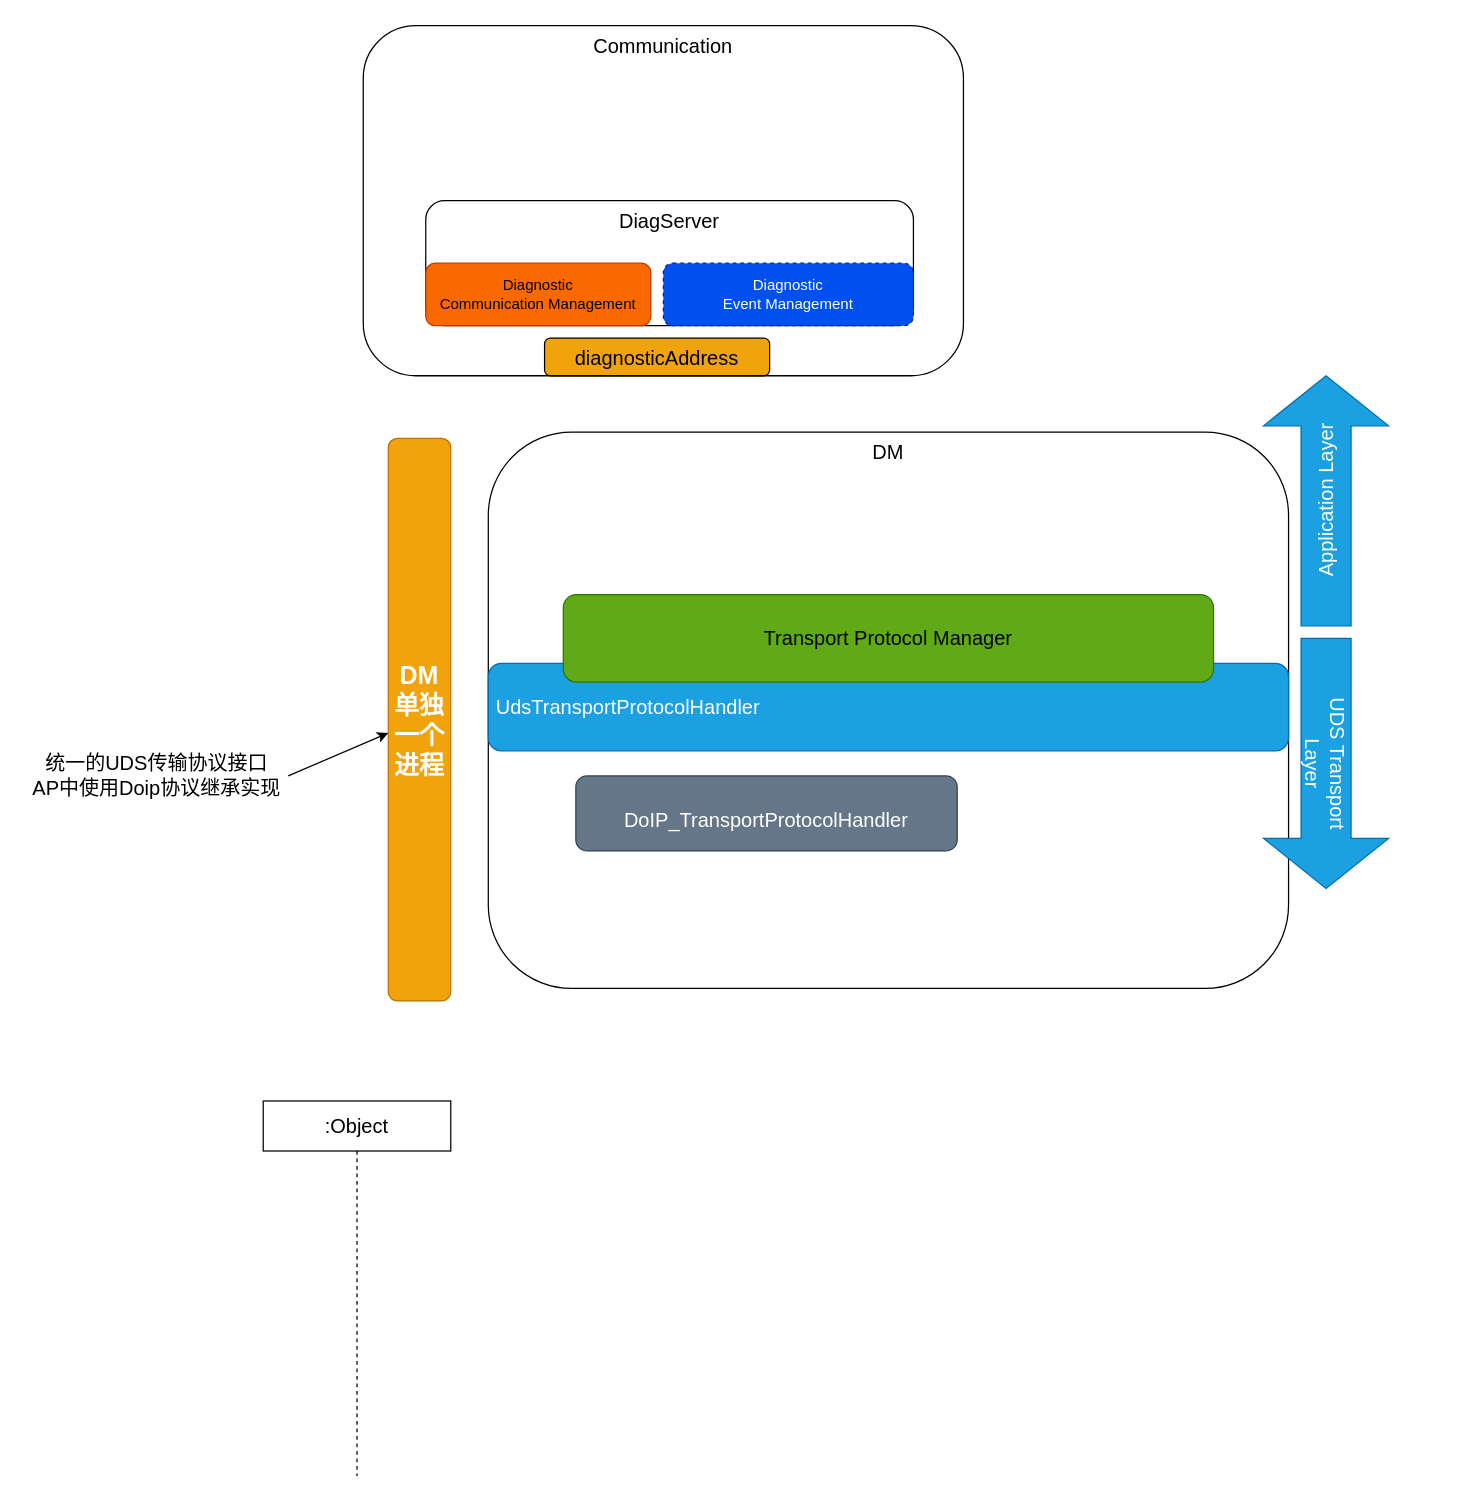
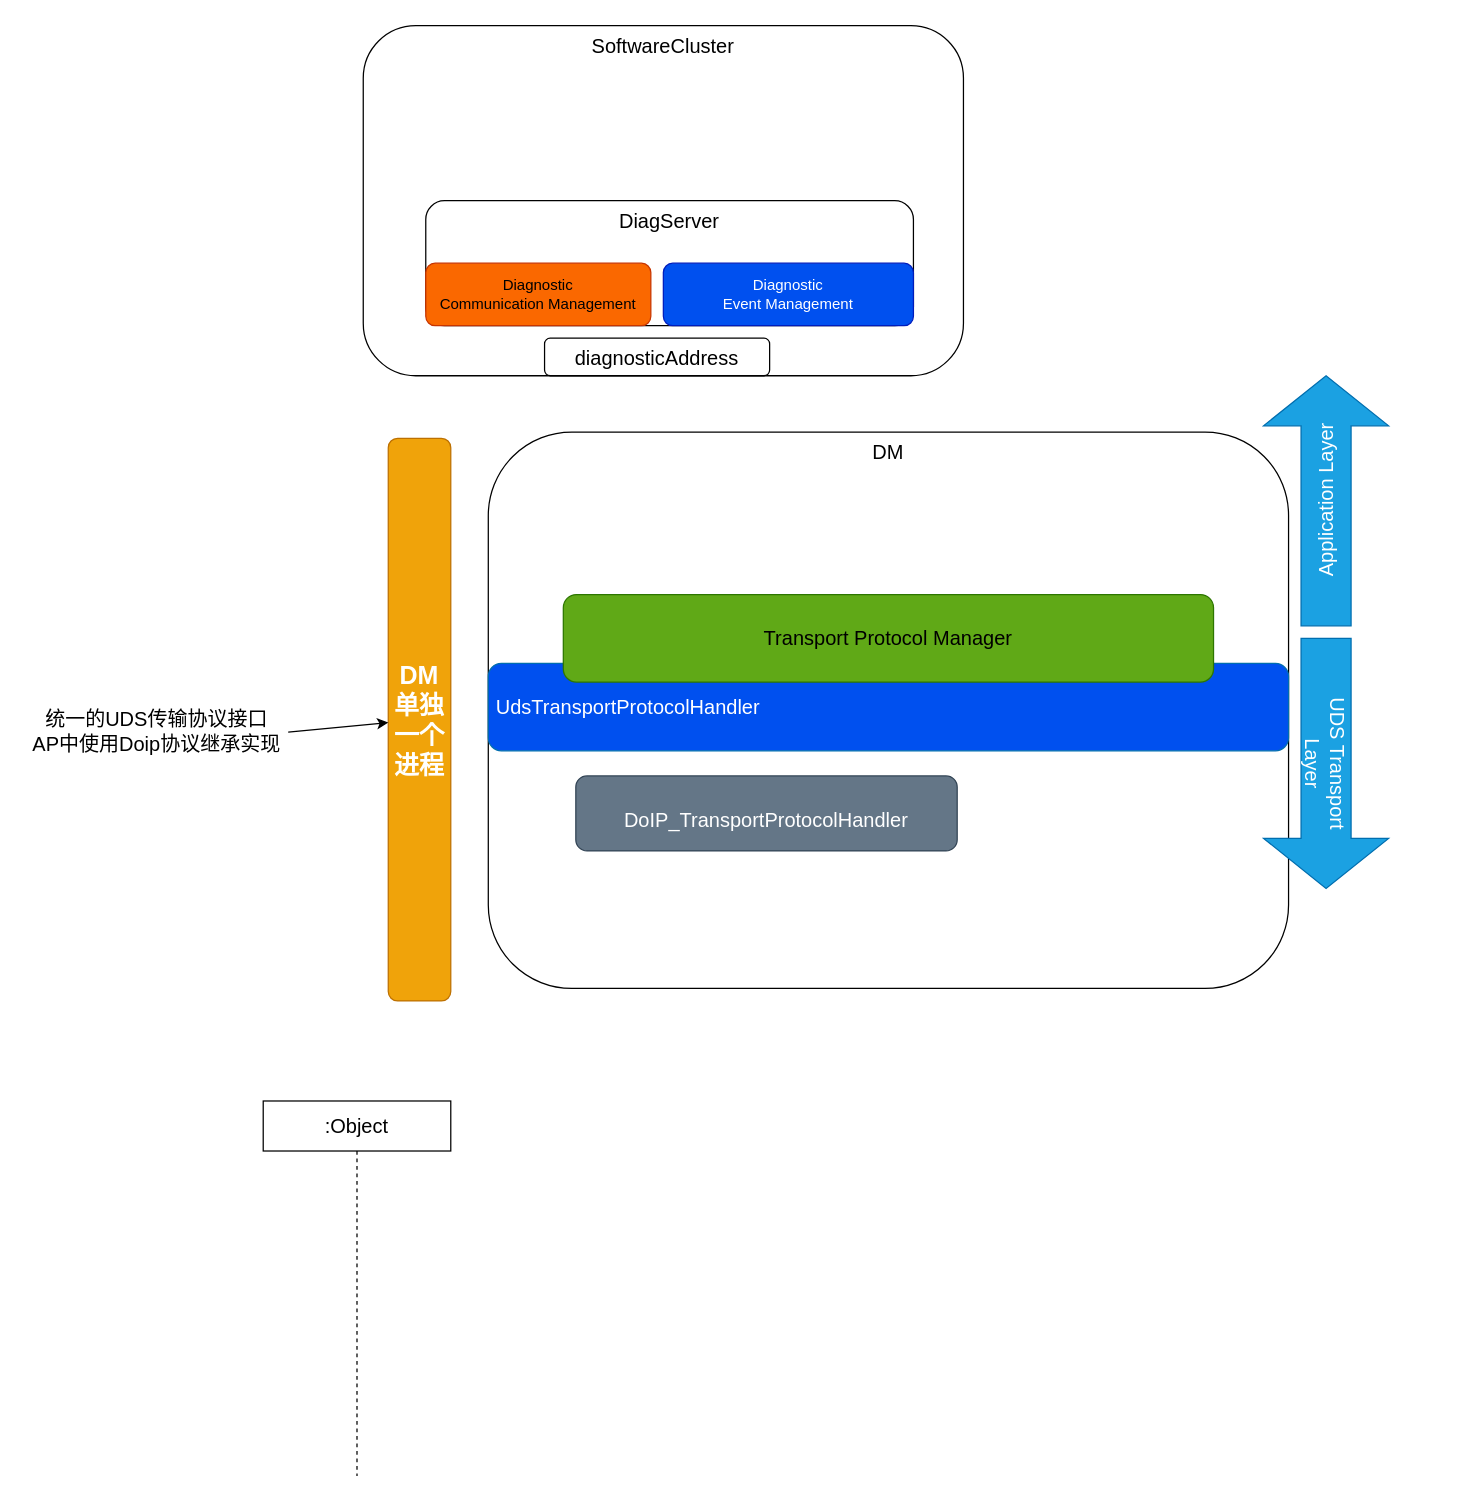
(663, 46) -> (663, 46)
(788, 294) -> (788, 294)
(657, 357) -> (657, 357)
(888, 707) -> (888, 707)
(157, 776) -> (157, 732)
